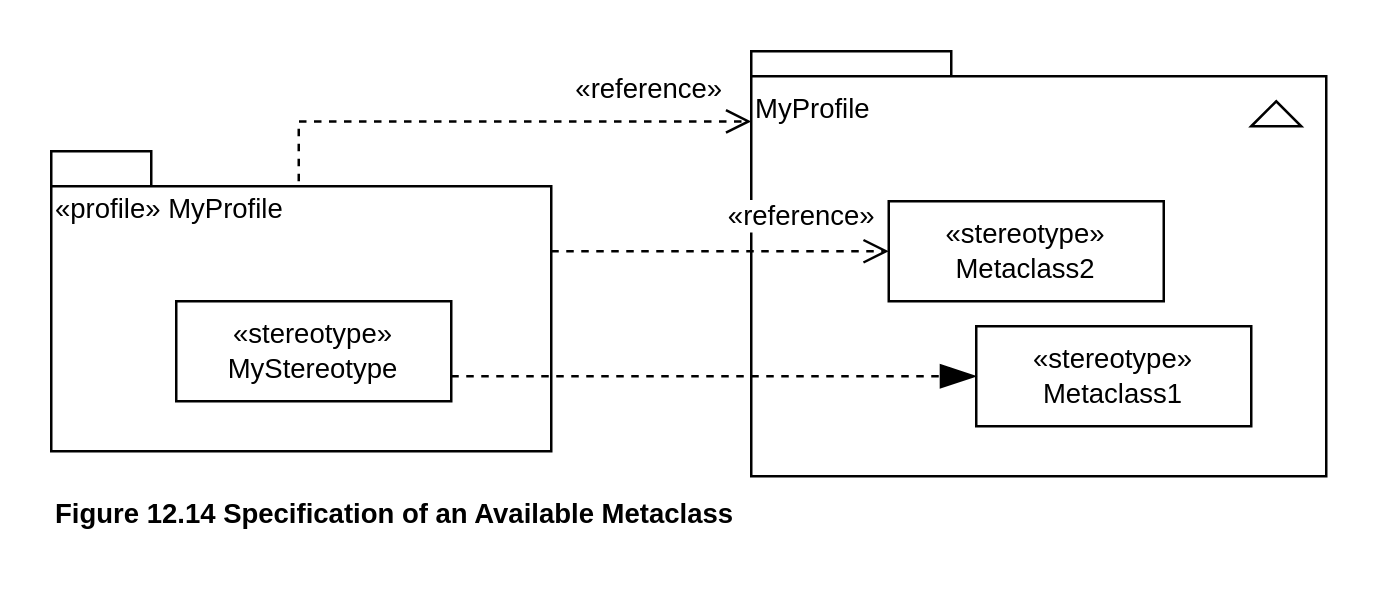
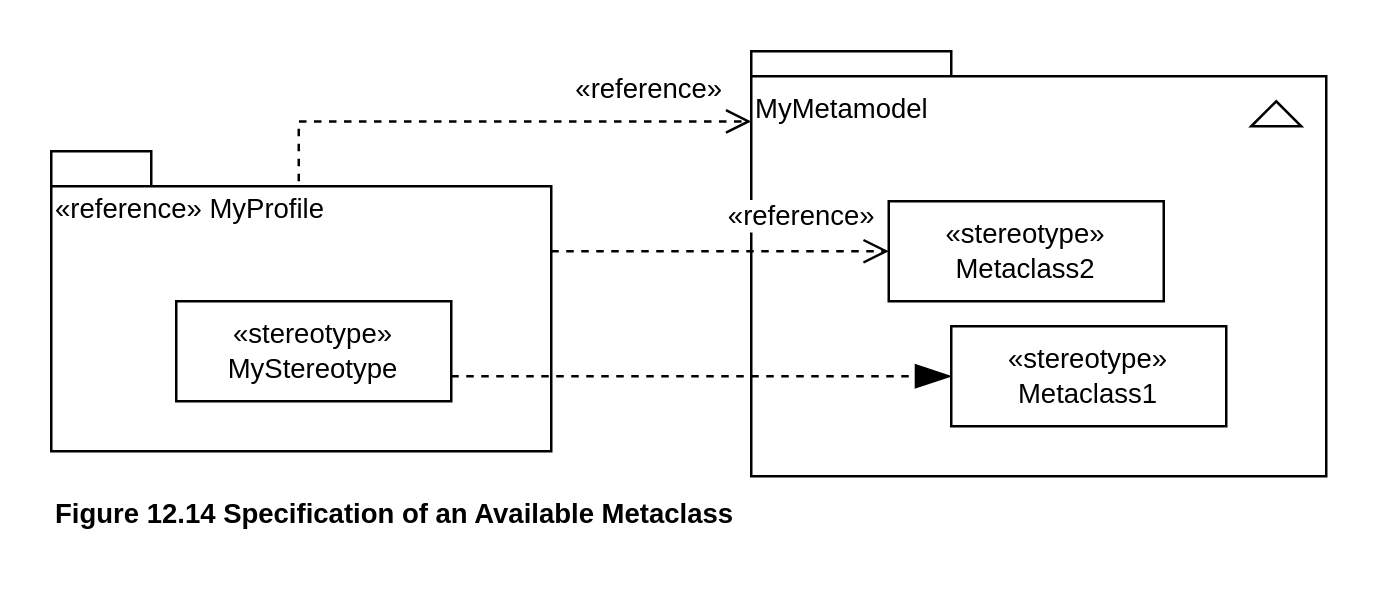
(818, 110) -> (837, 110)
(185, 210) -> (207, 210)
(1114, 376) -> (1089, 376)
